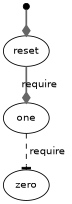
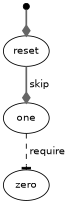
(39, 85) -> (39, 85)
